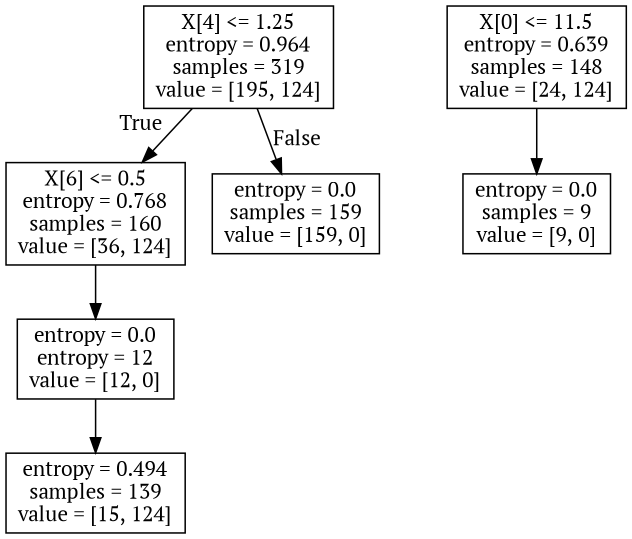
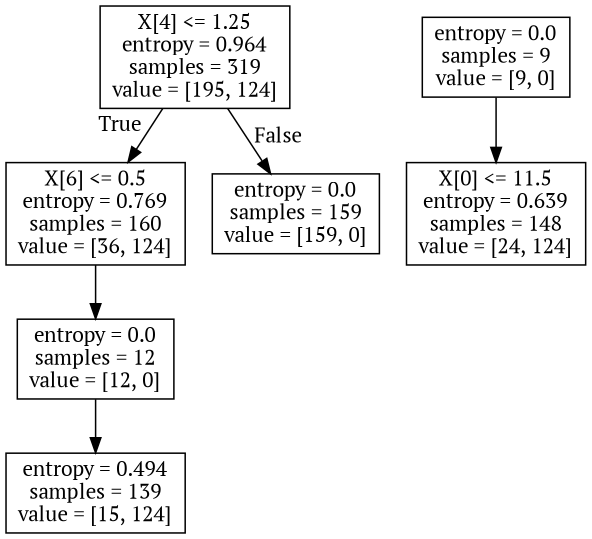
(537, 133) -> (496, 122)
(96, 214) -> (96, 214)
(96, 359) -> (96, 359)
